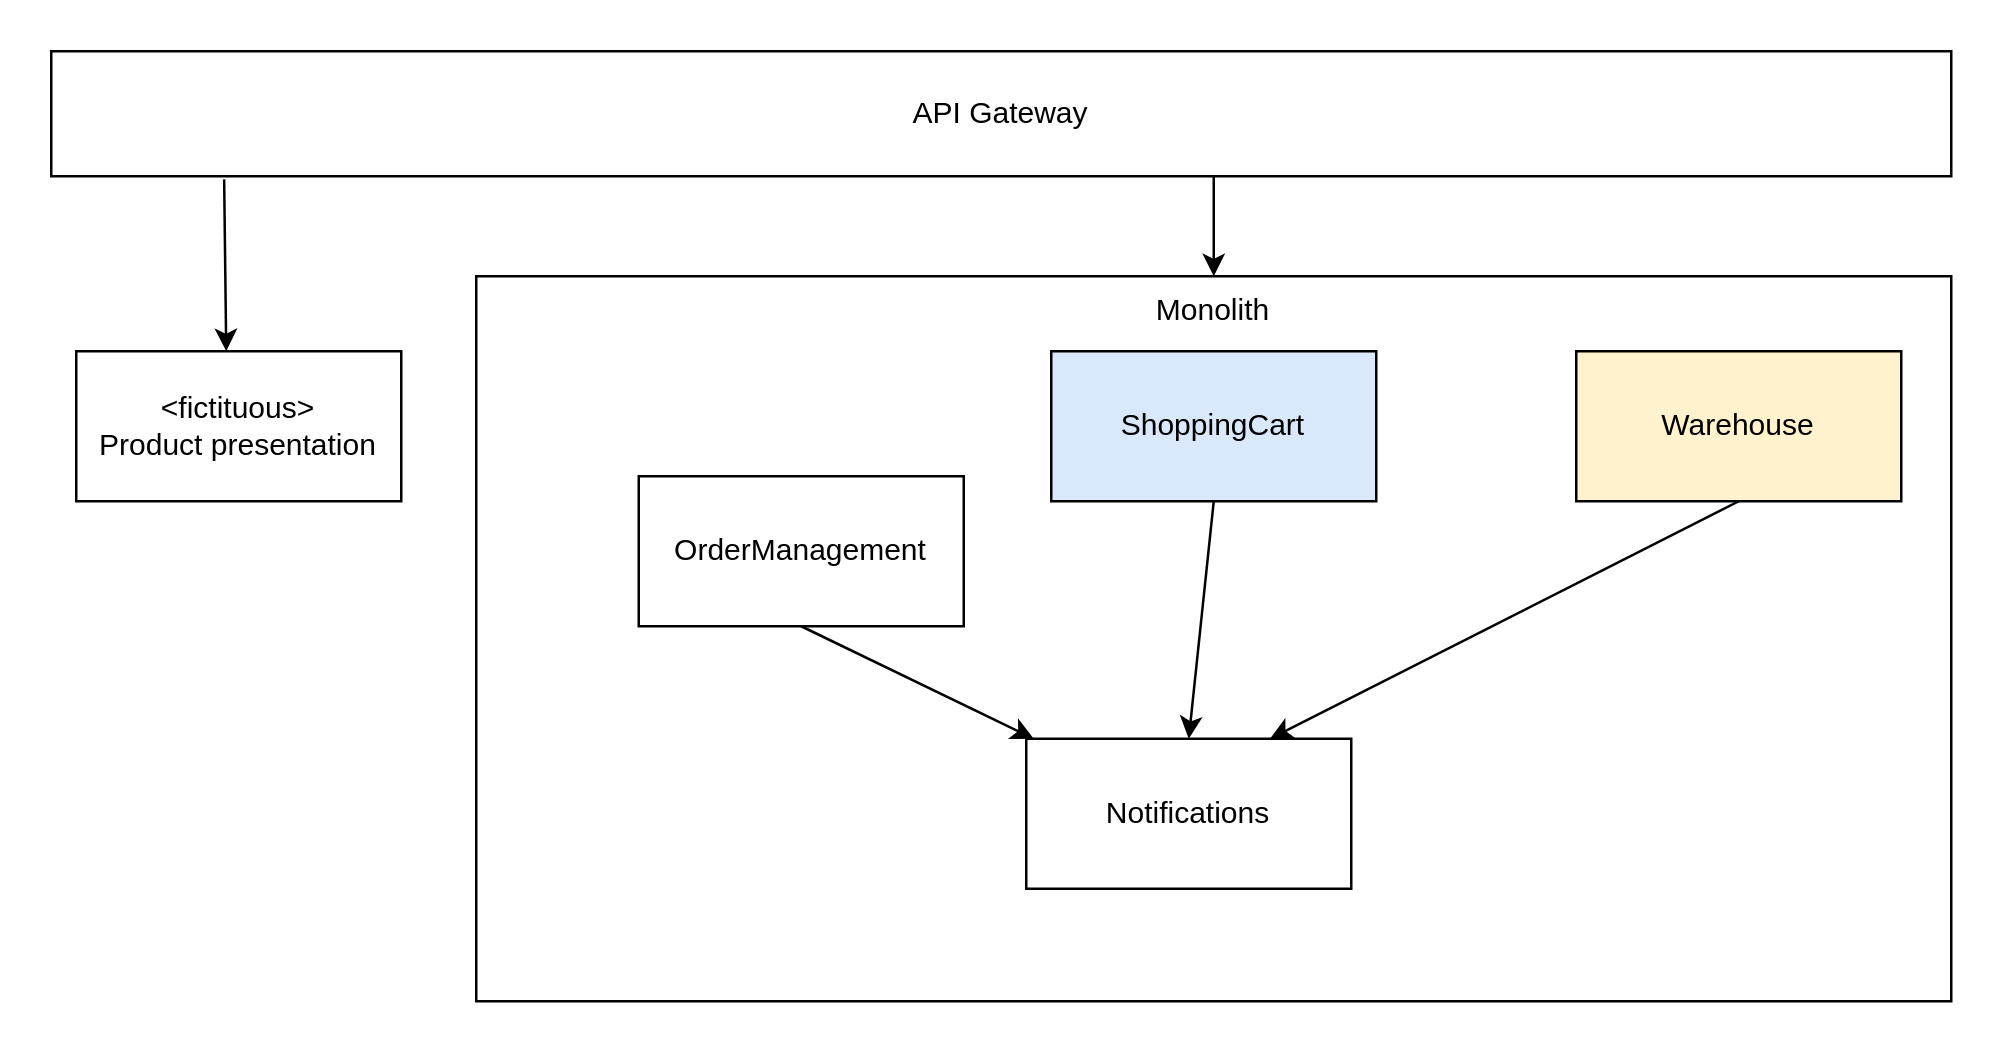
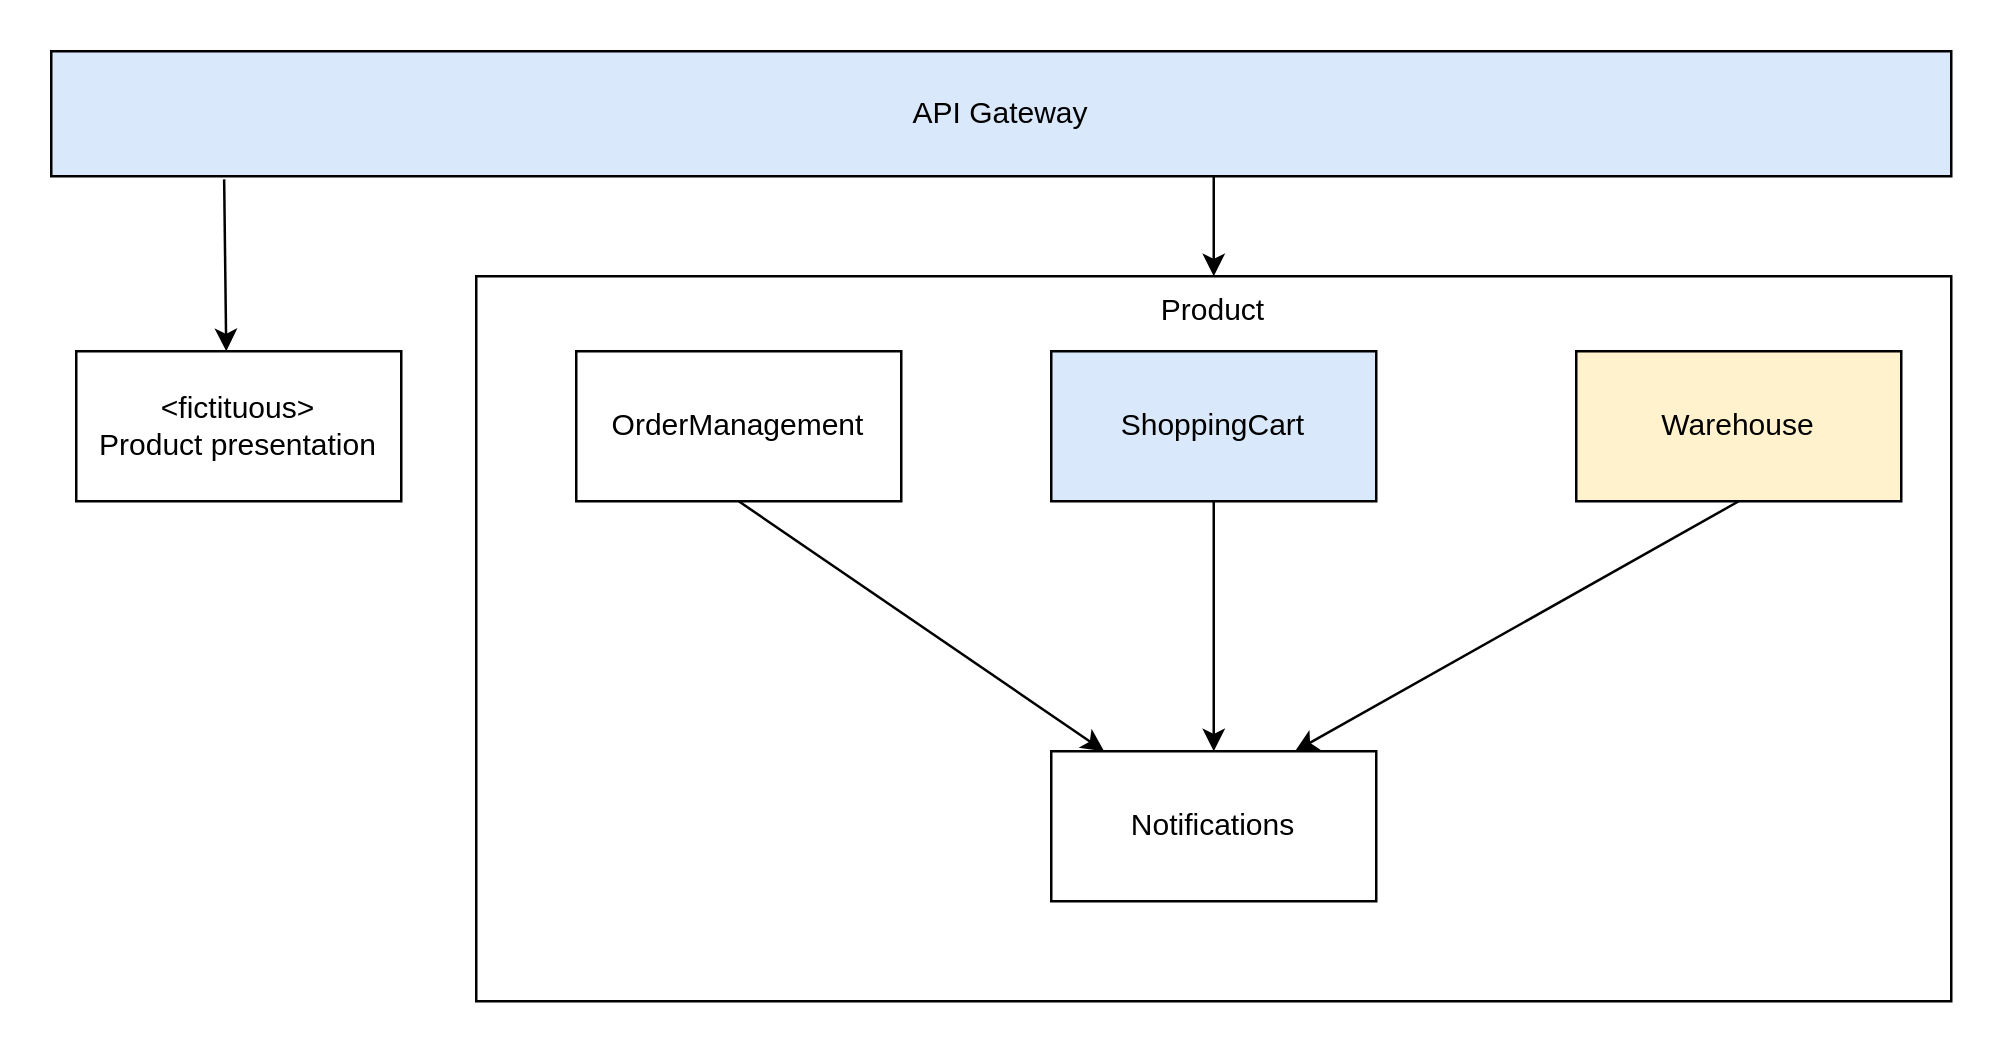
(1001, 114) -> (1001, 114)
(1214, 312) -> (1214, 312)
(801, 551) -> (739, 426)
(1189, 814) -> (1214, 826)
